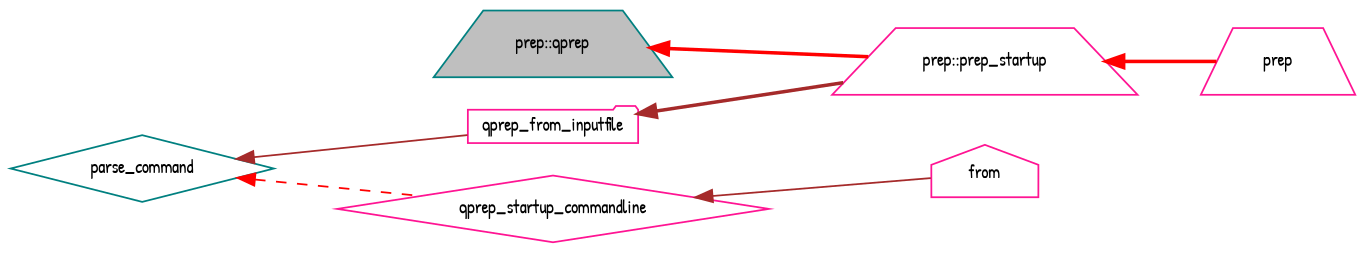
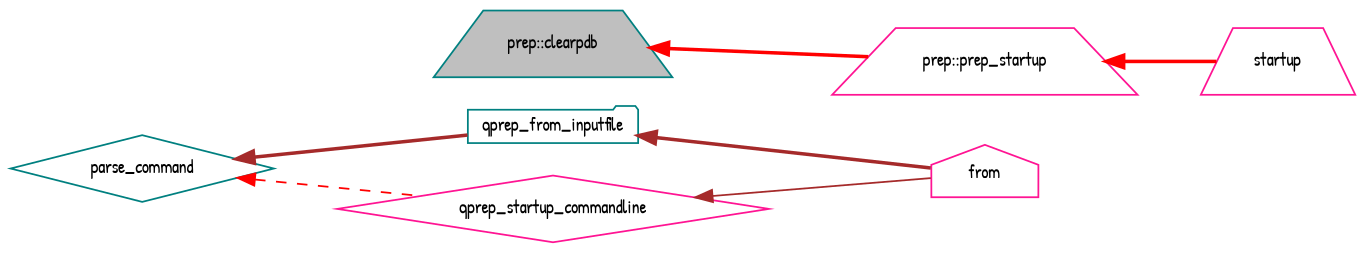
(553, 44) -> (553, 44)
(1278, 61) -> (1278, 61)
(750, 97) -> (793, 153)
(553, 126) -> (553, 126)
(361, 146) -> (361, 146)
